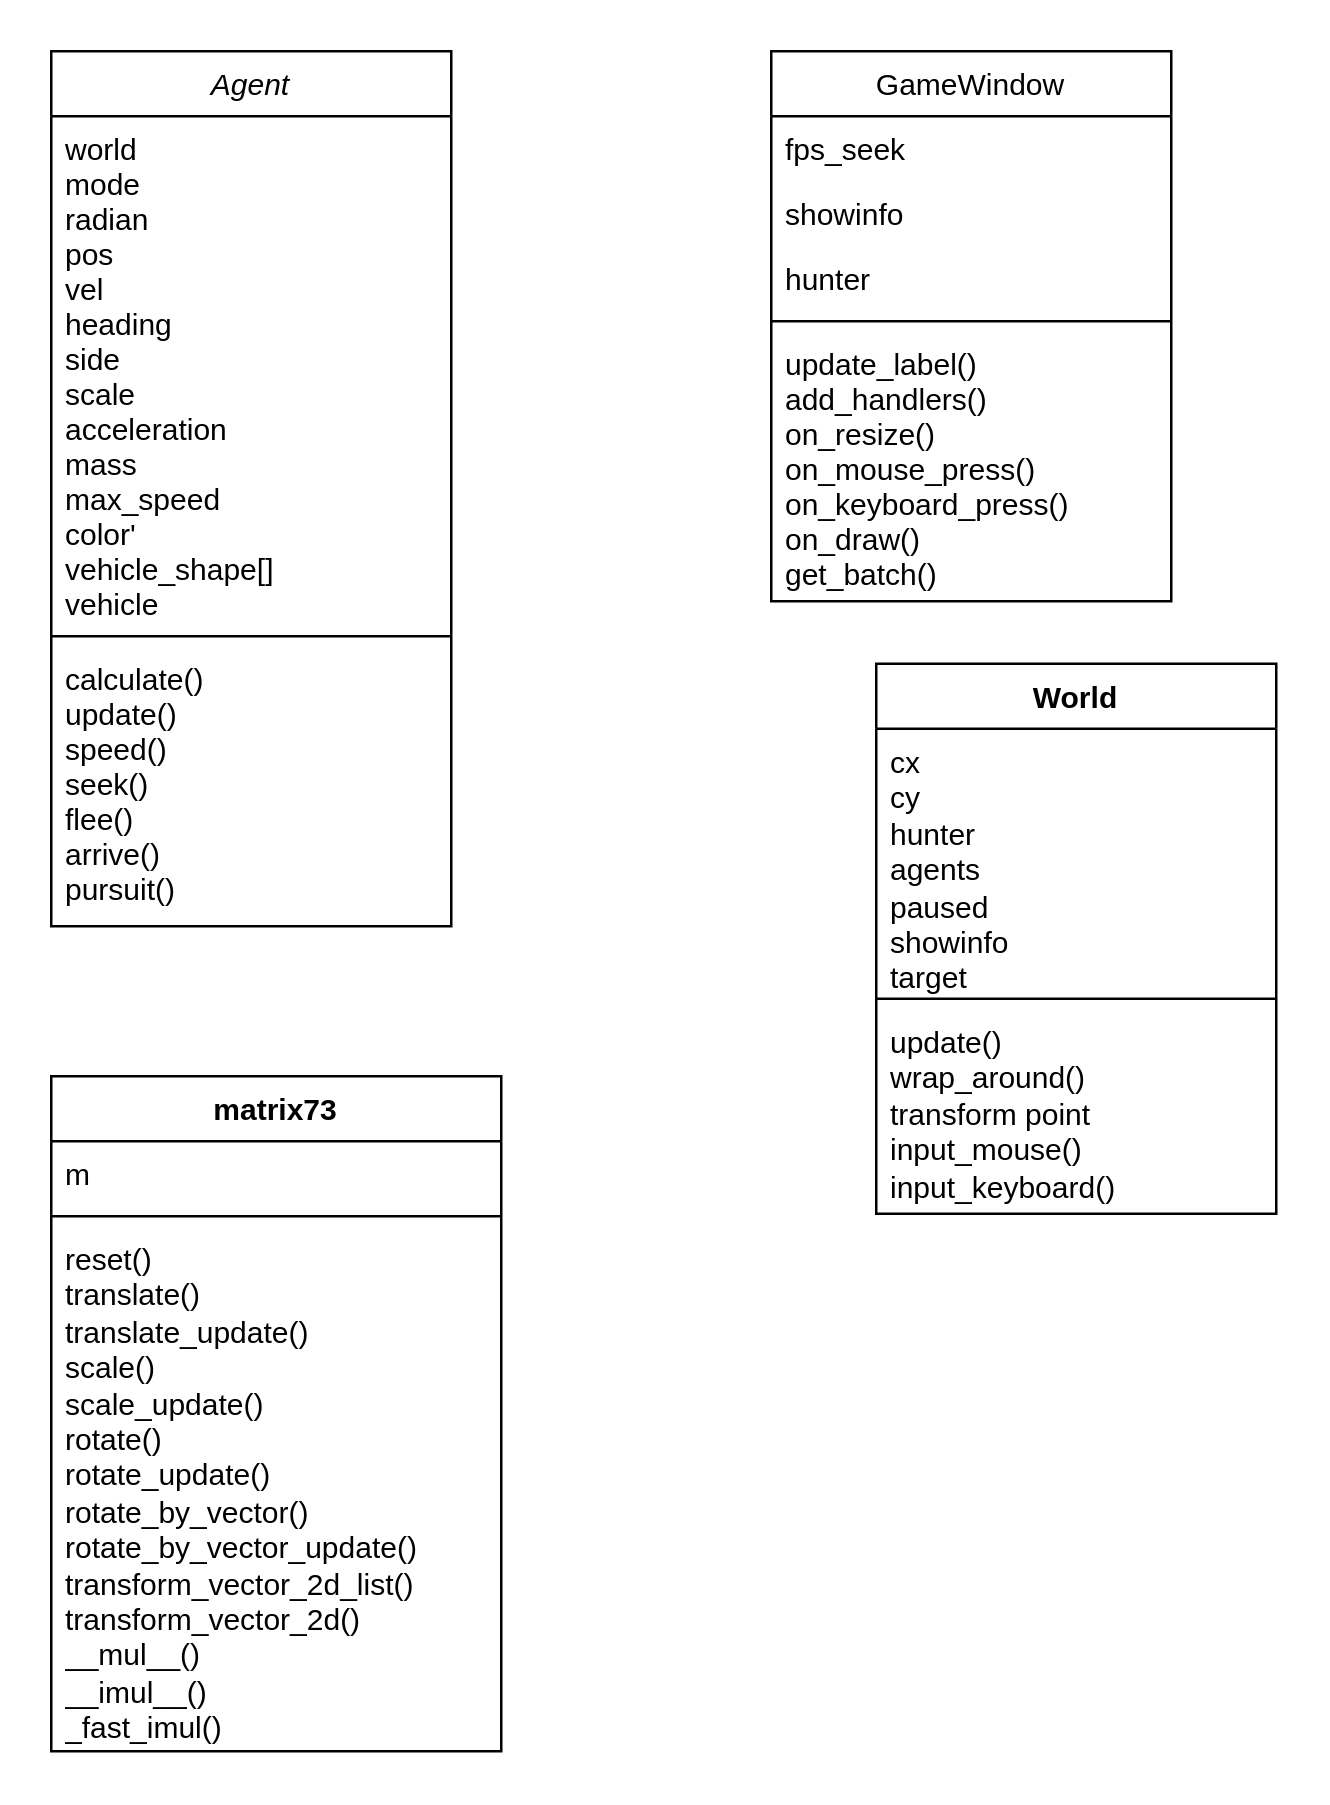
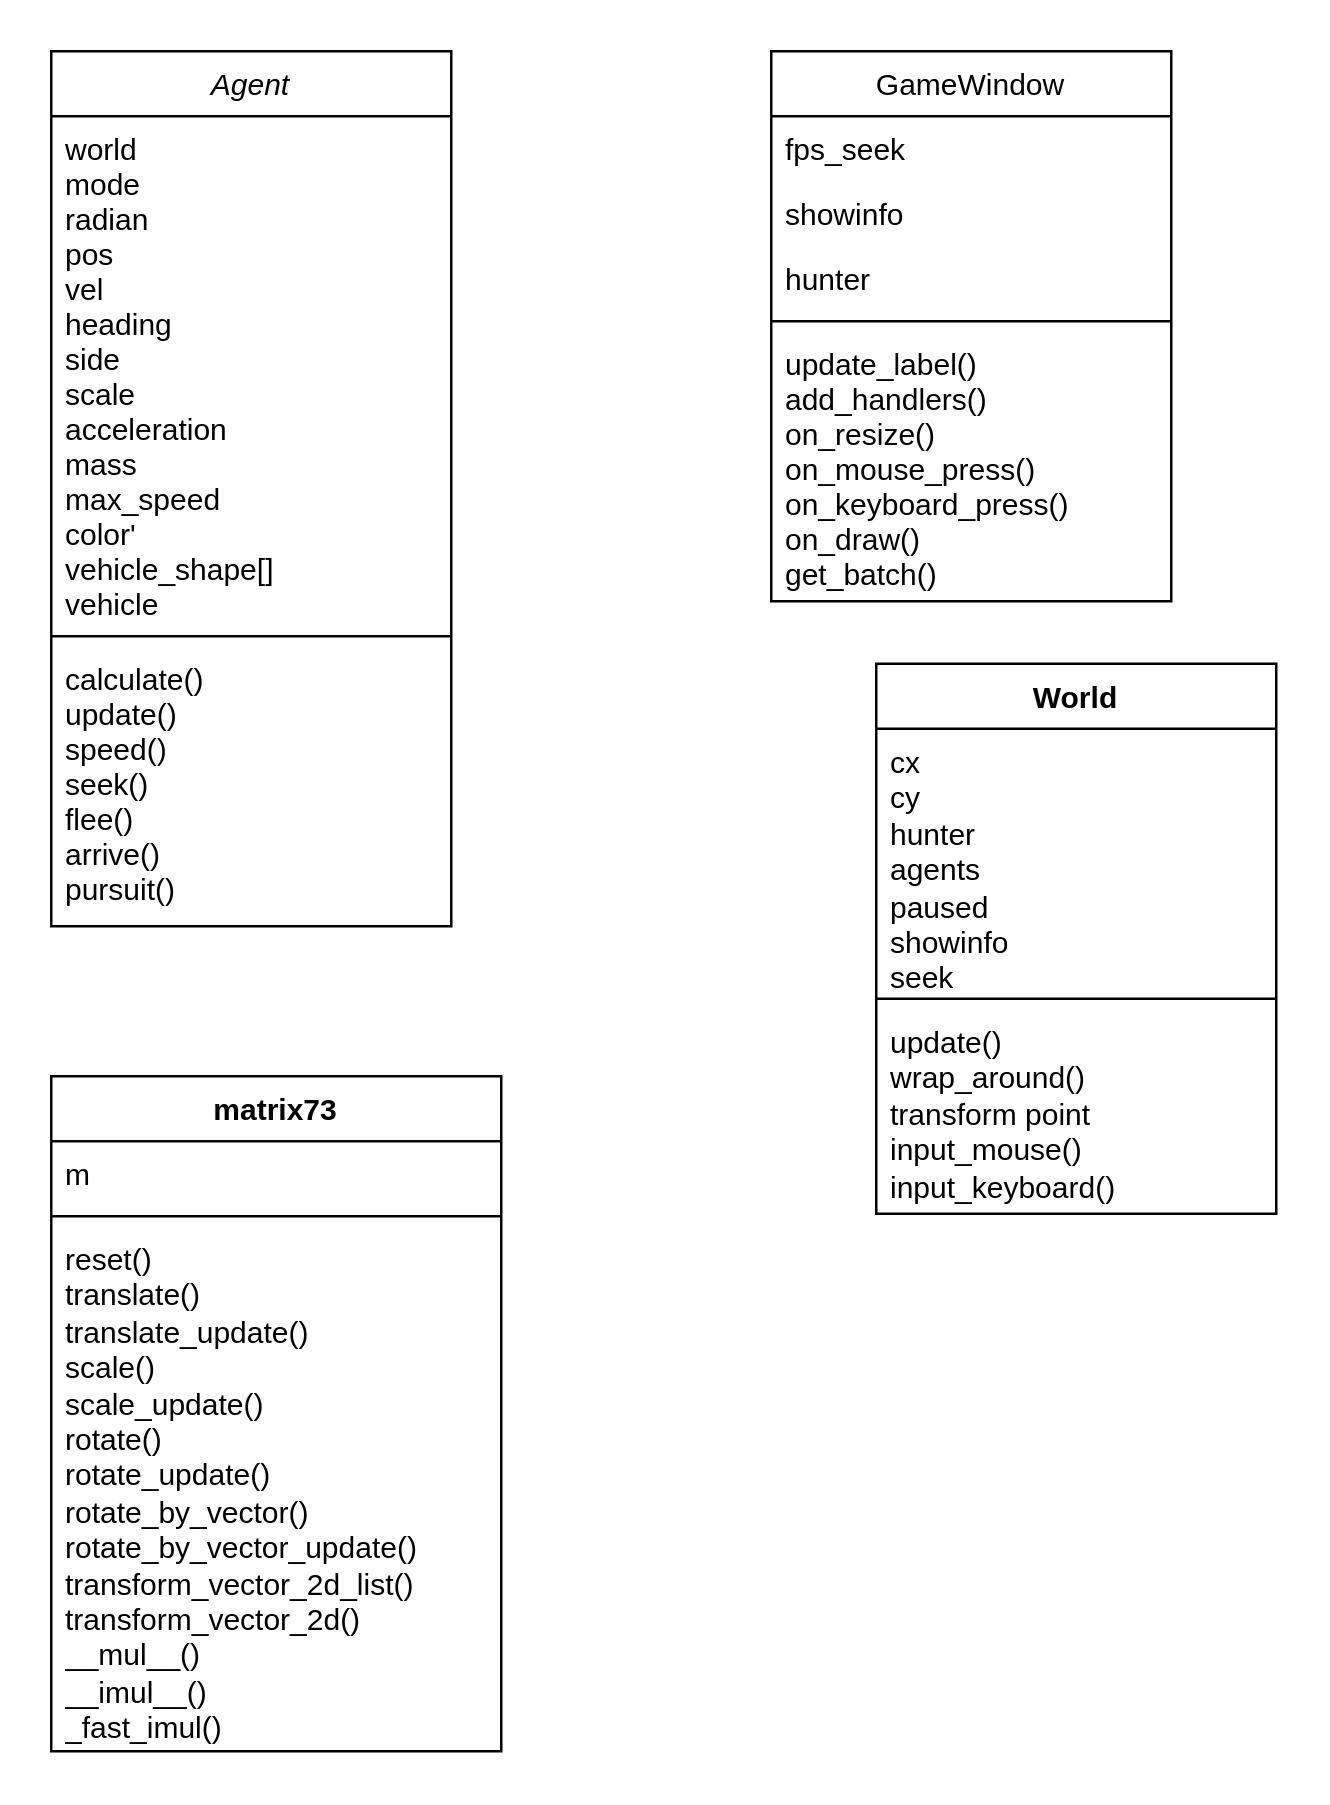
(955, 872) -> (955, 872)
